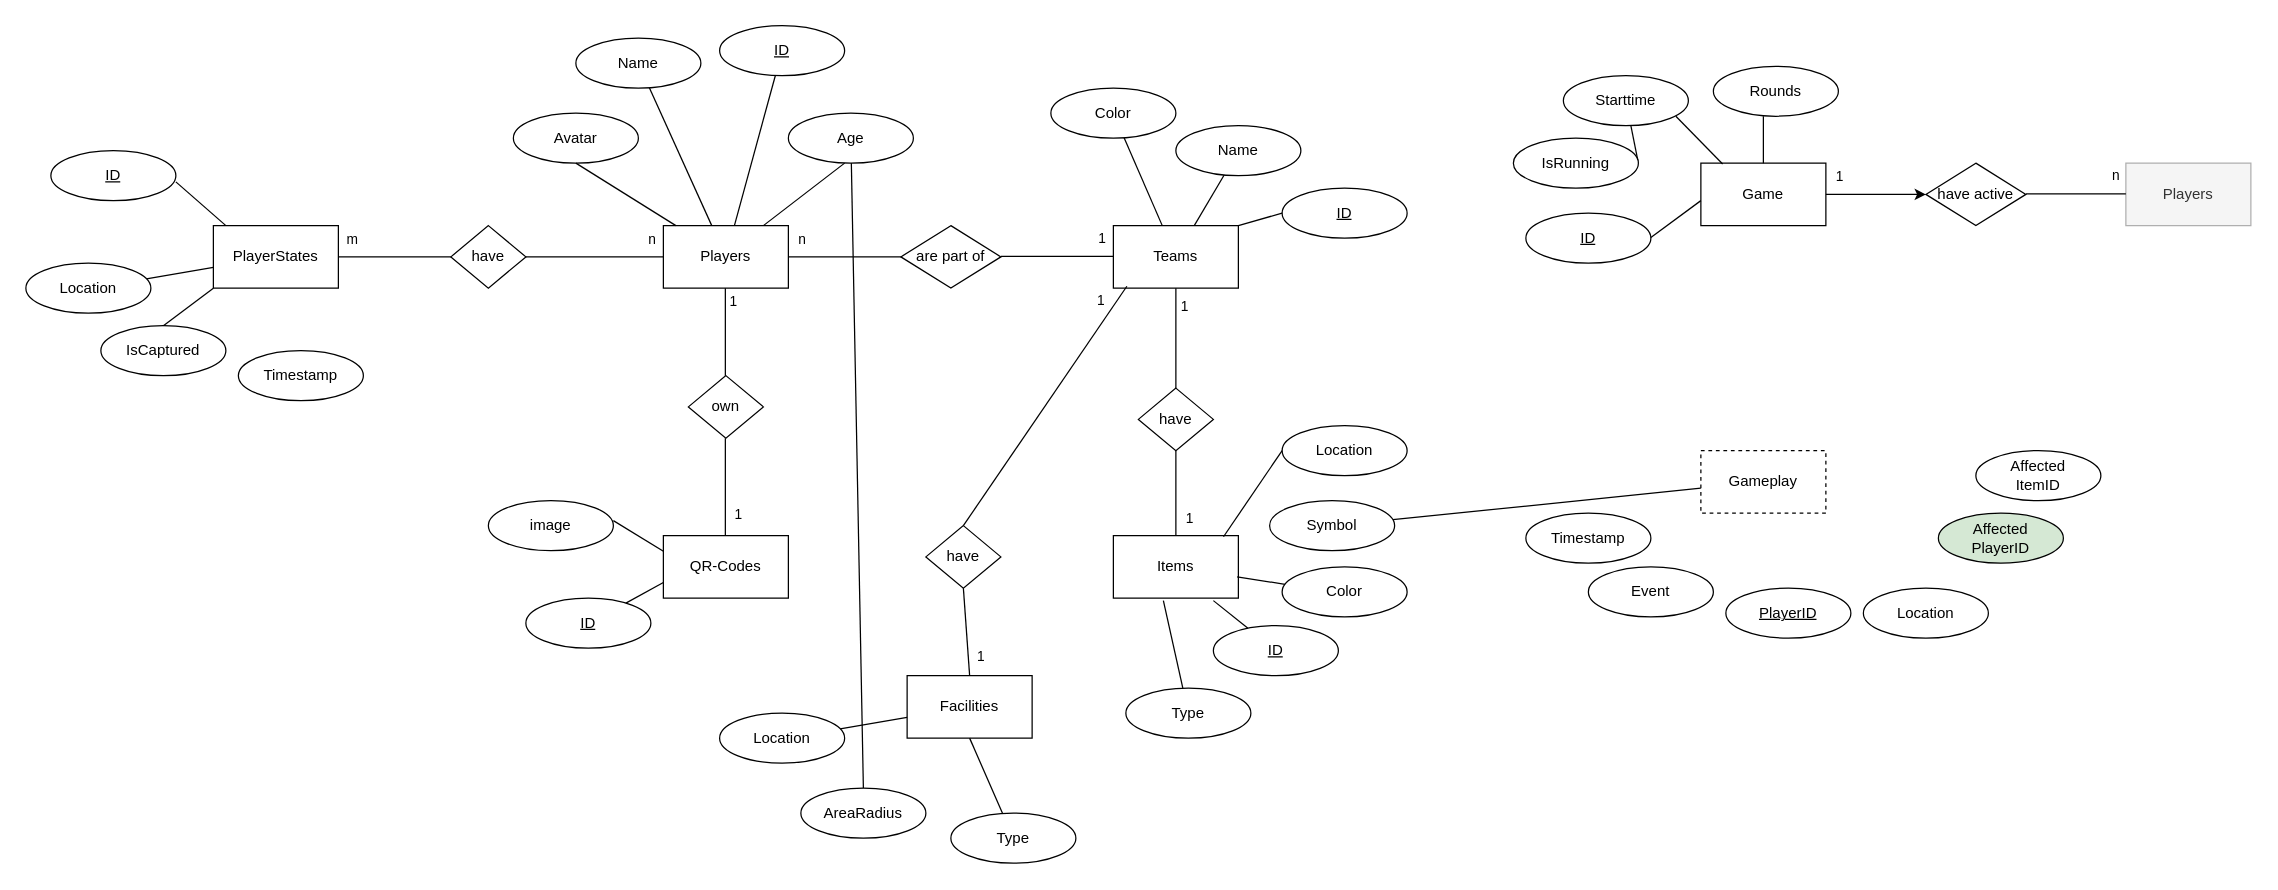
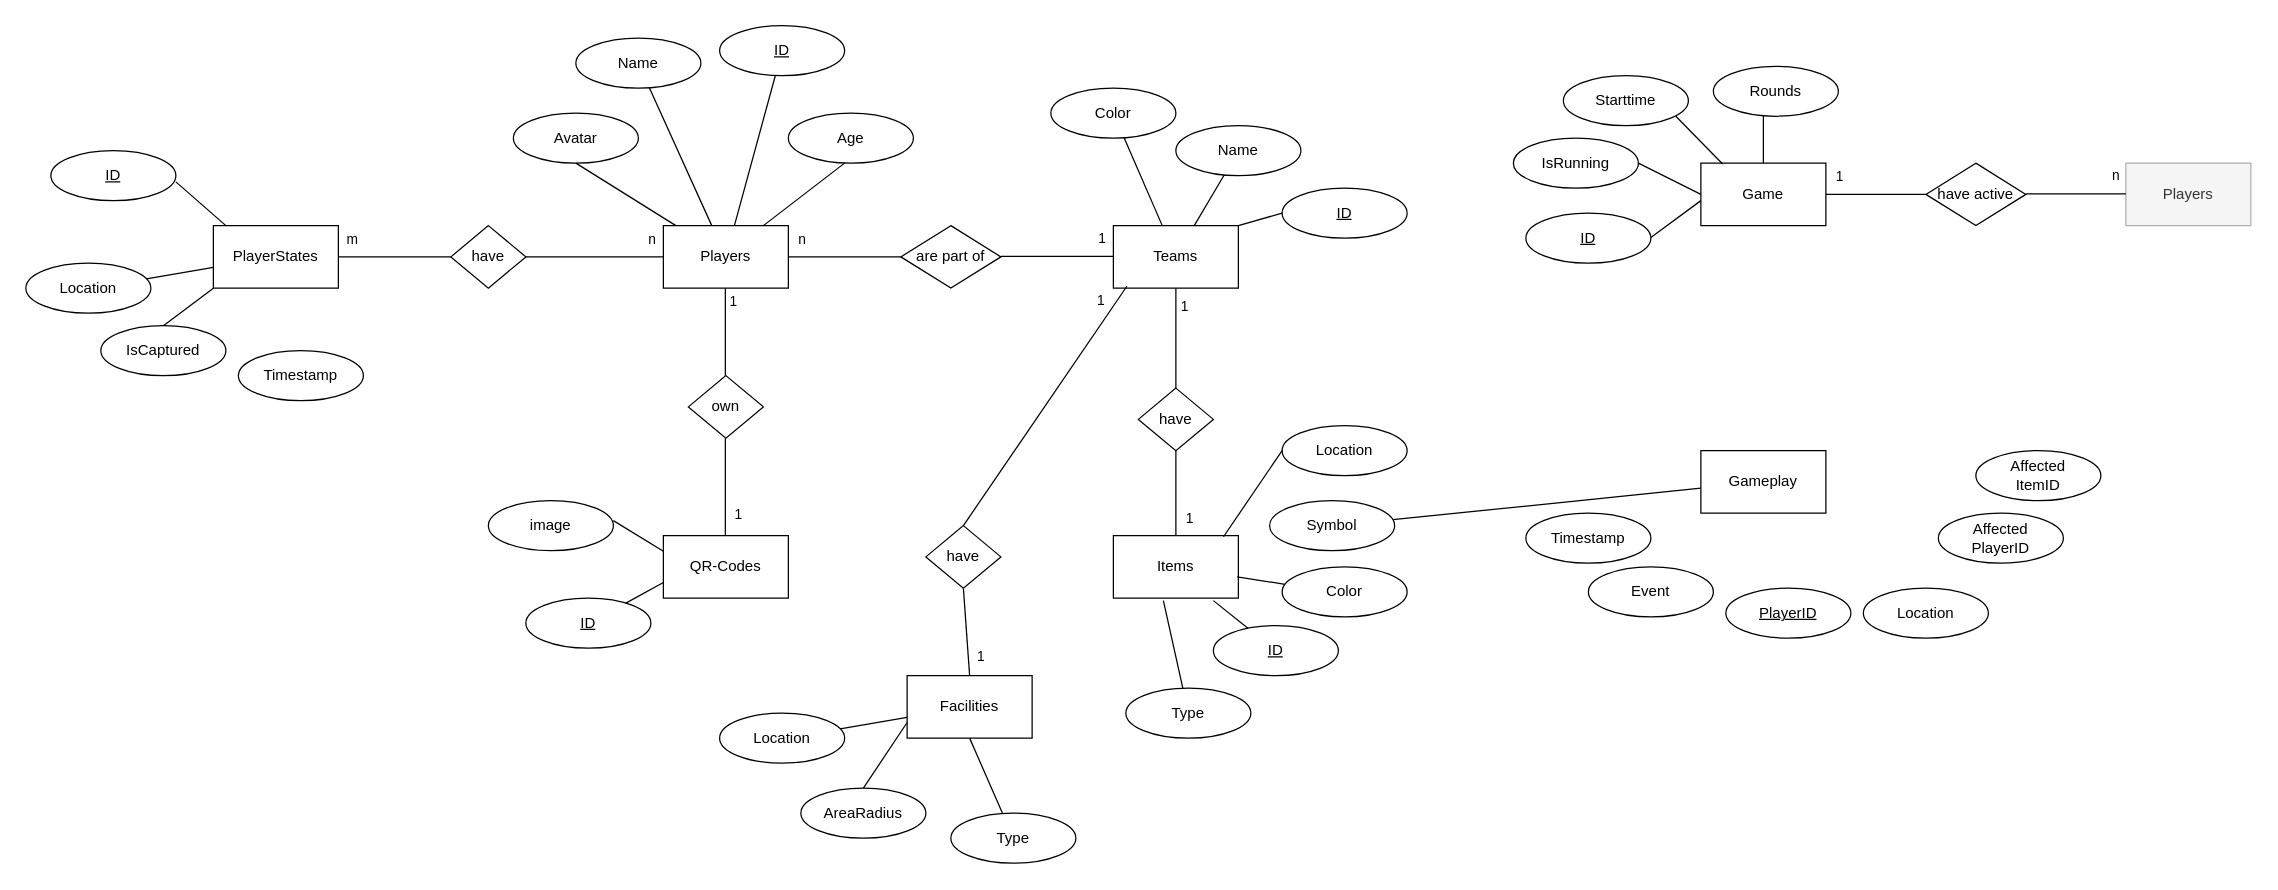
(1634, 144) -> (1669, 179)
(1916, 194) -> (1919, 194)
(857, 476) -> (885, 755)
(1763, 482) -> (1763, 482)
(2001, 538) -> (2001, 538)
